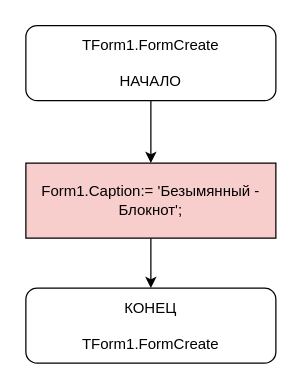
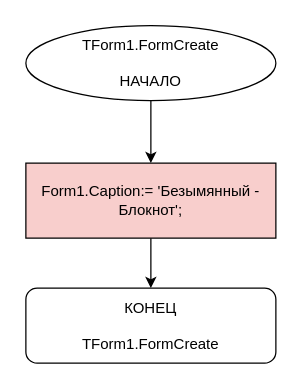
(151, 63) -> (151, 63)
